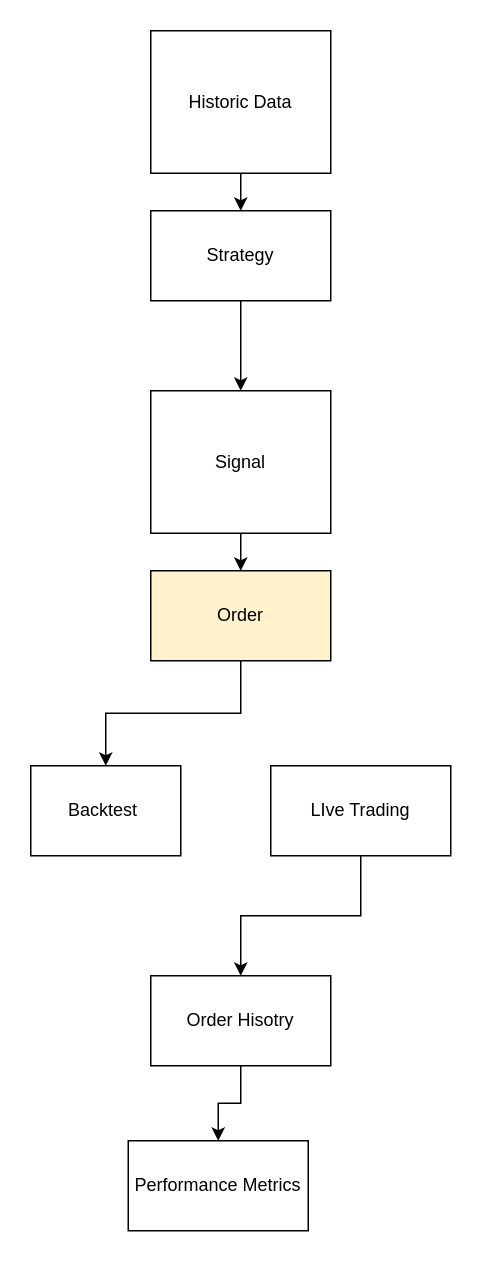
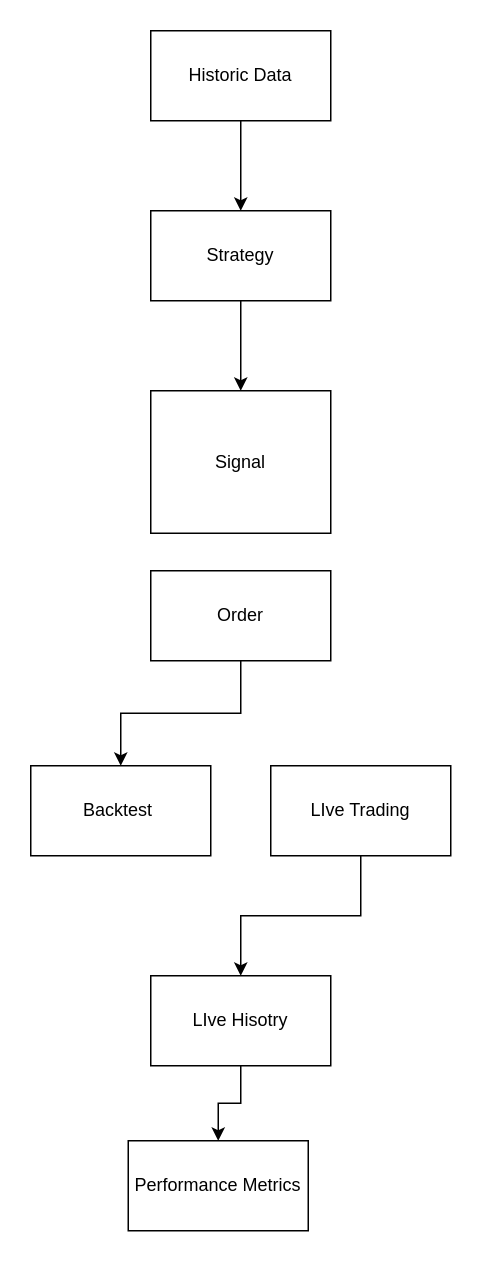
(241, 102) -> (241, 76)
(241, 547) -> none
(241, 616) -> (241, 616)
(106, 811) -> (121, 811)
(241, 1021) -> (241, 1021)
